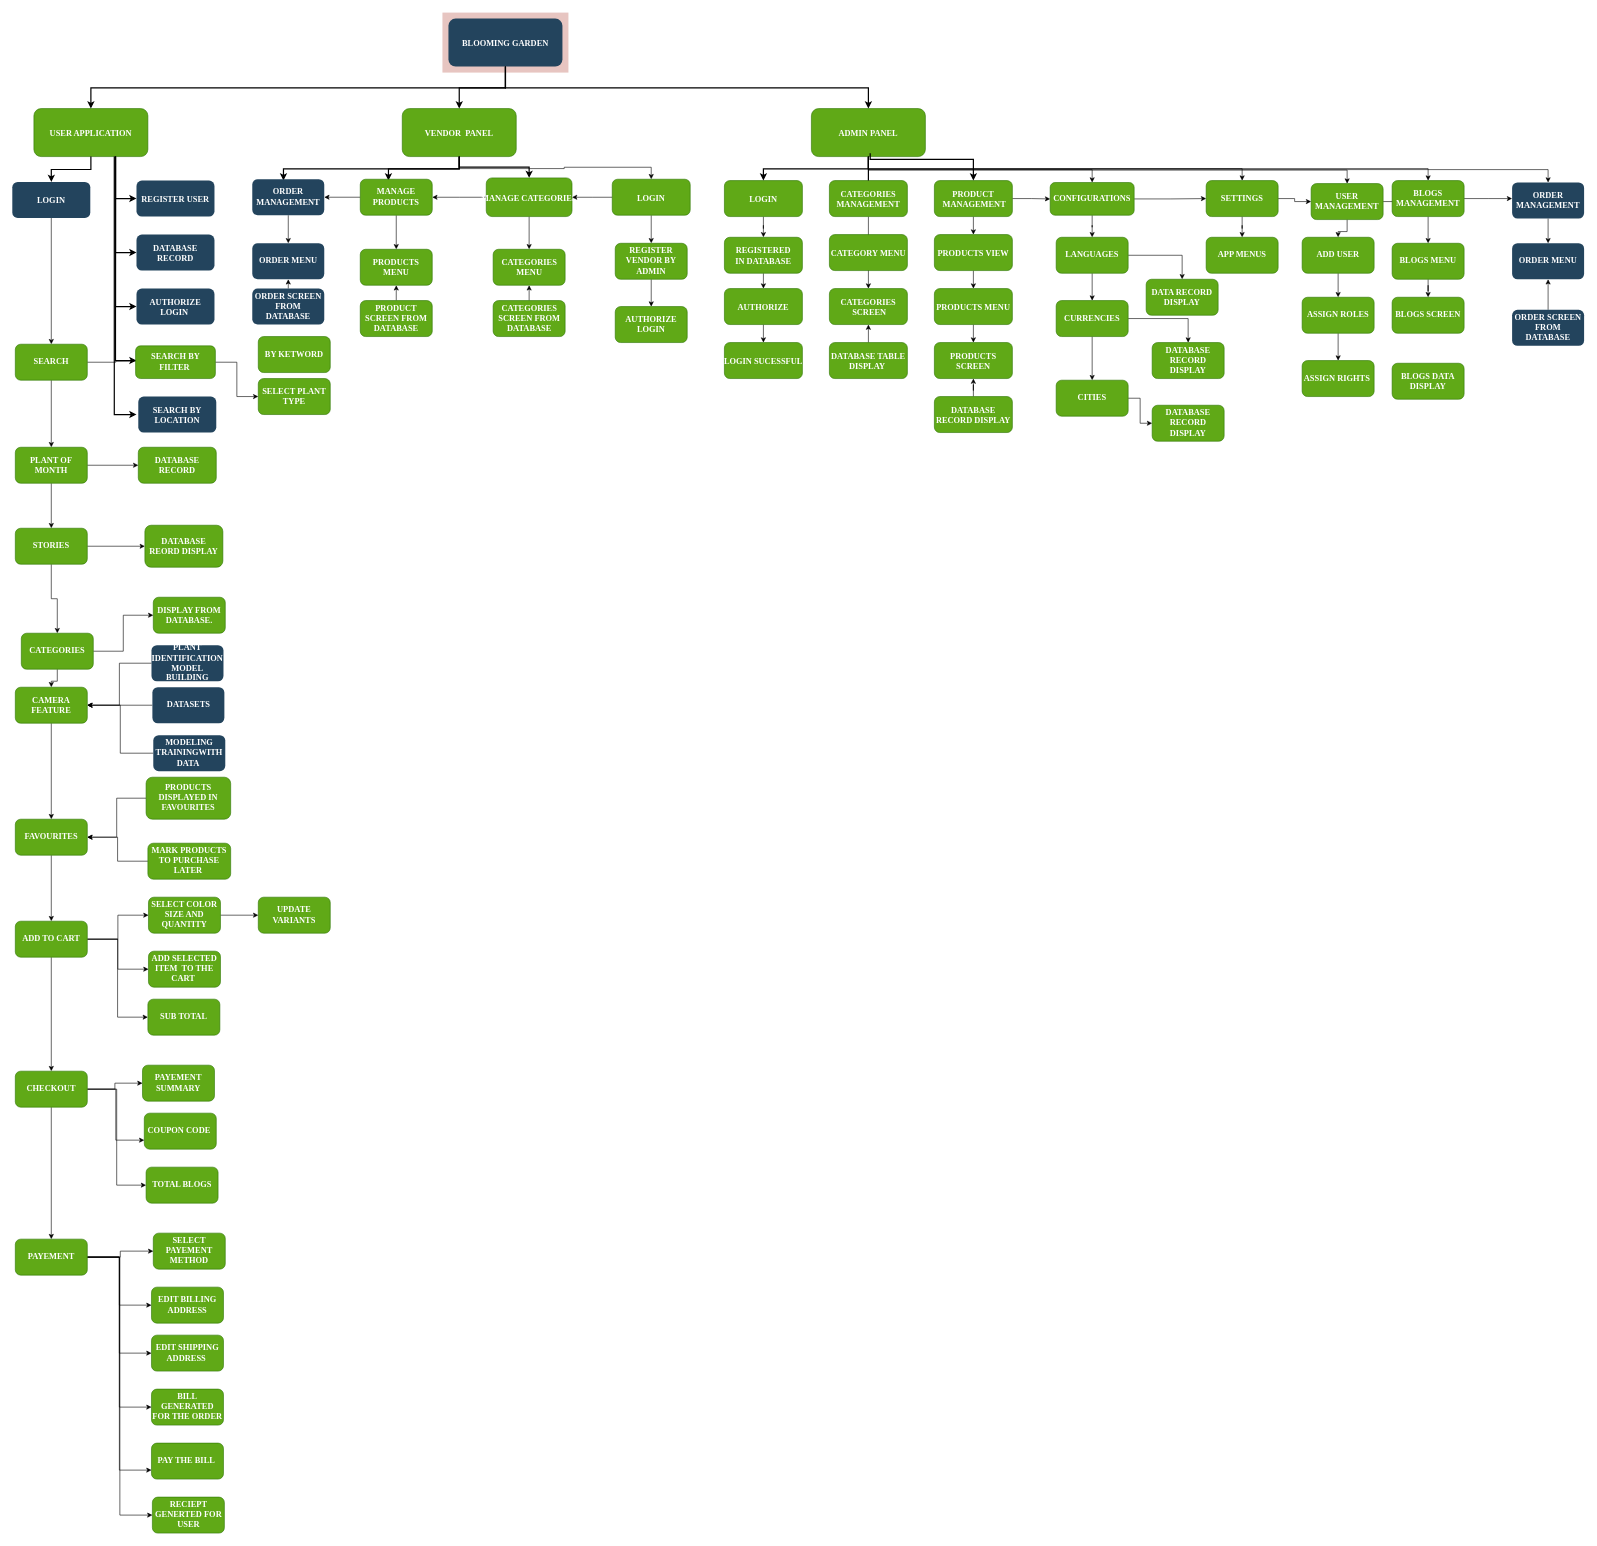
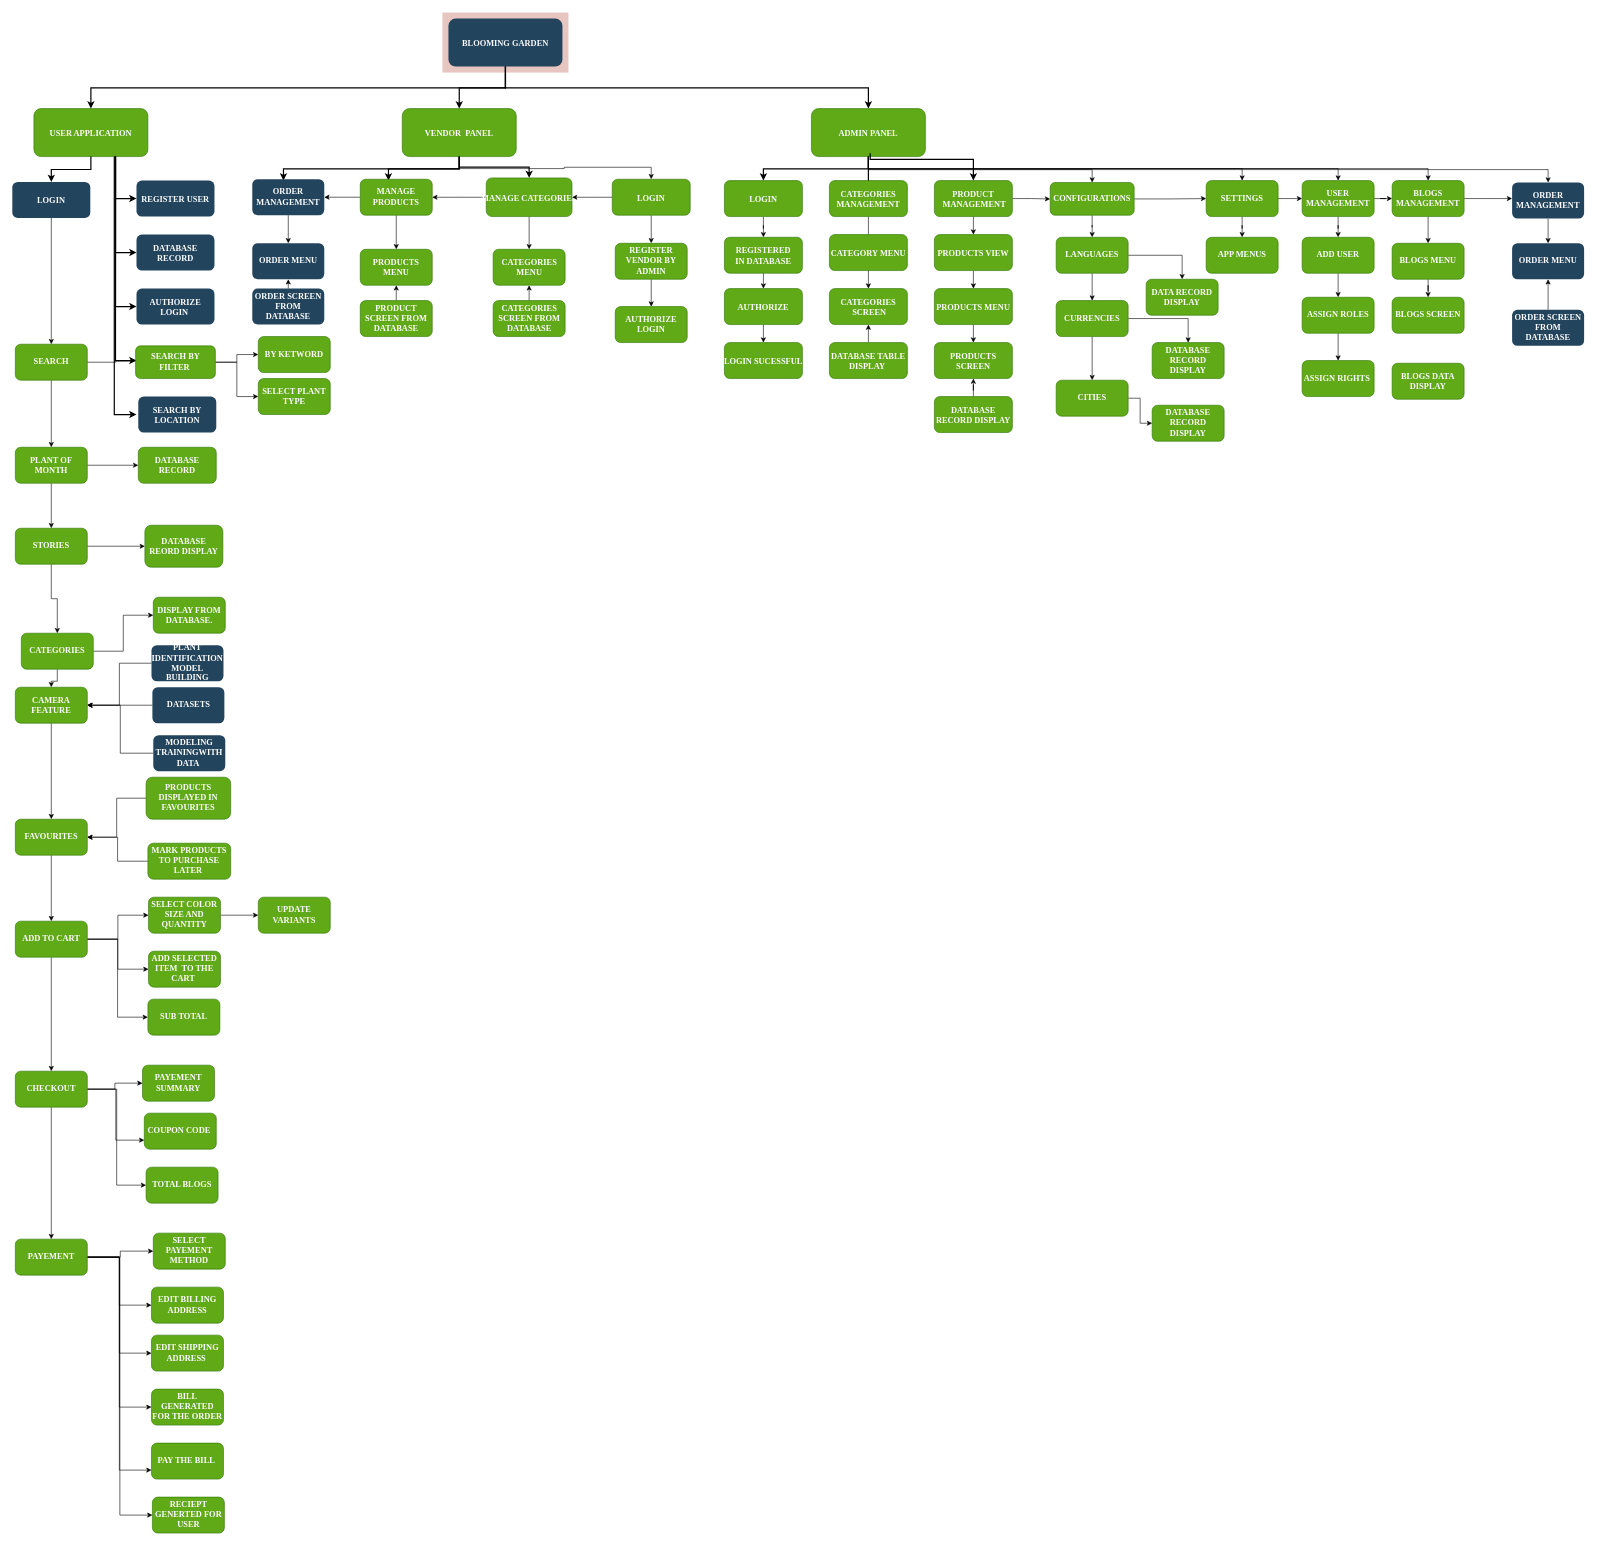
(1347, 202) -> (1338, 199)
none -> (245, 355)
